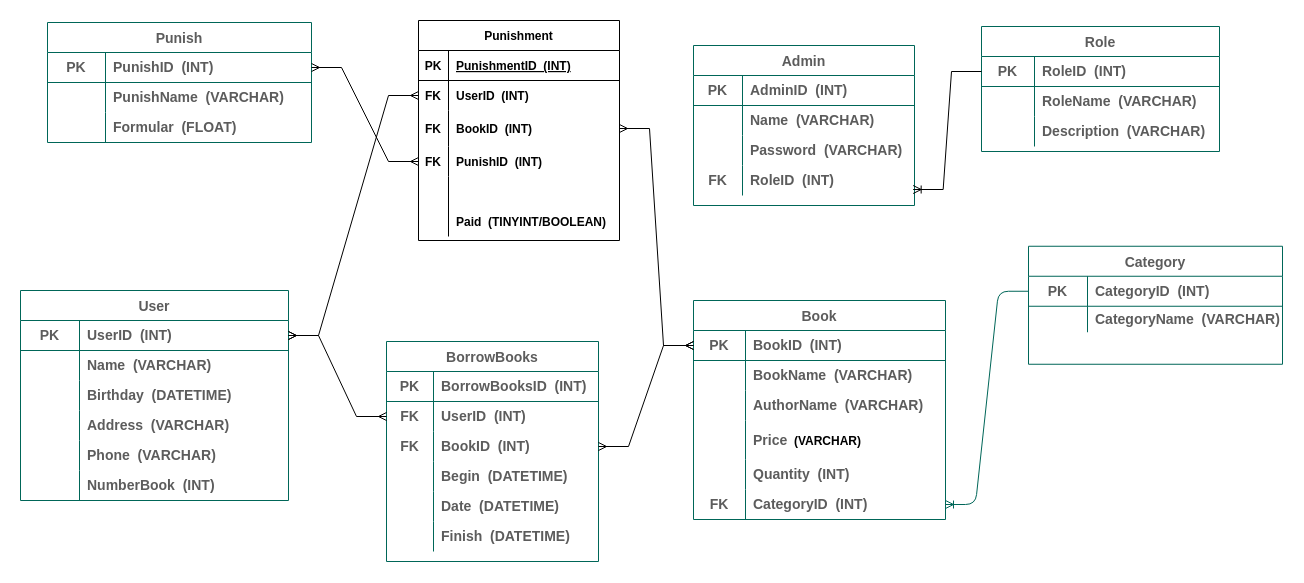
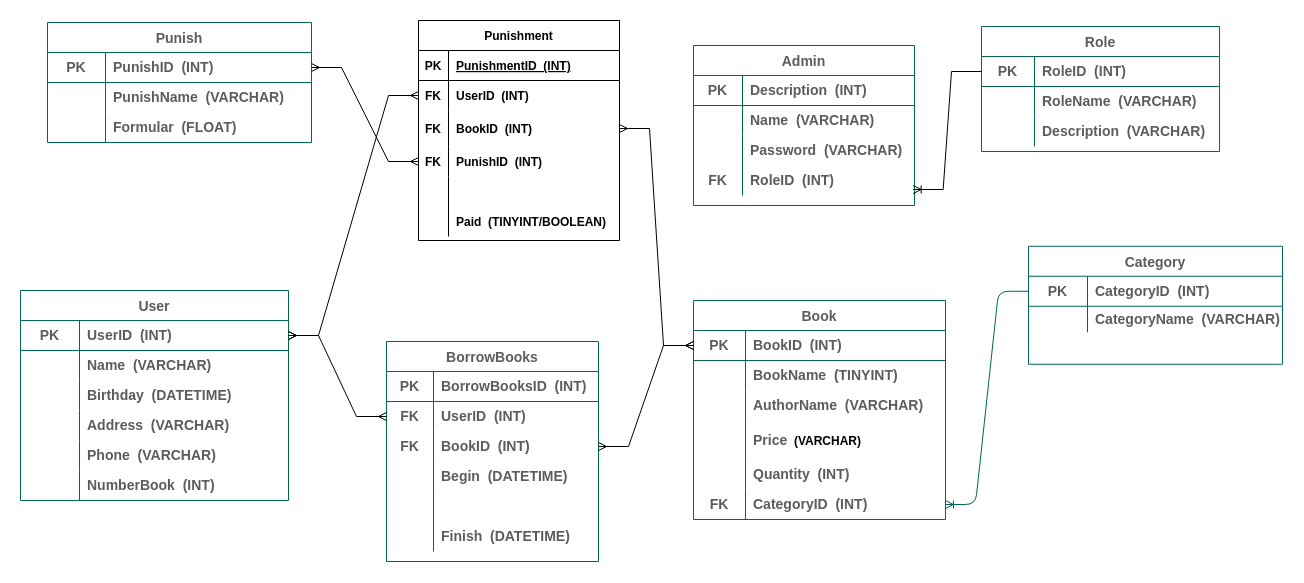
(802, 91) -> (816, 91)
(826, 376) -> (826, 376)
(516, 507) -> none
